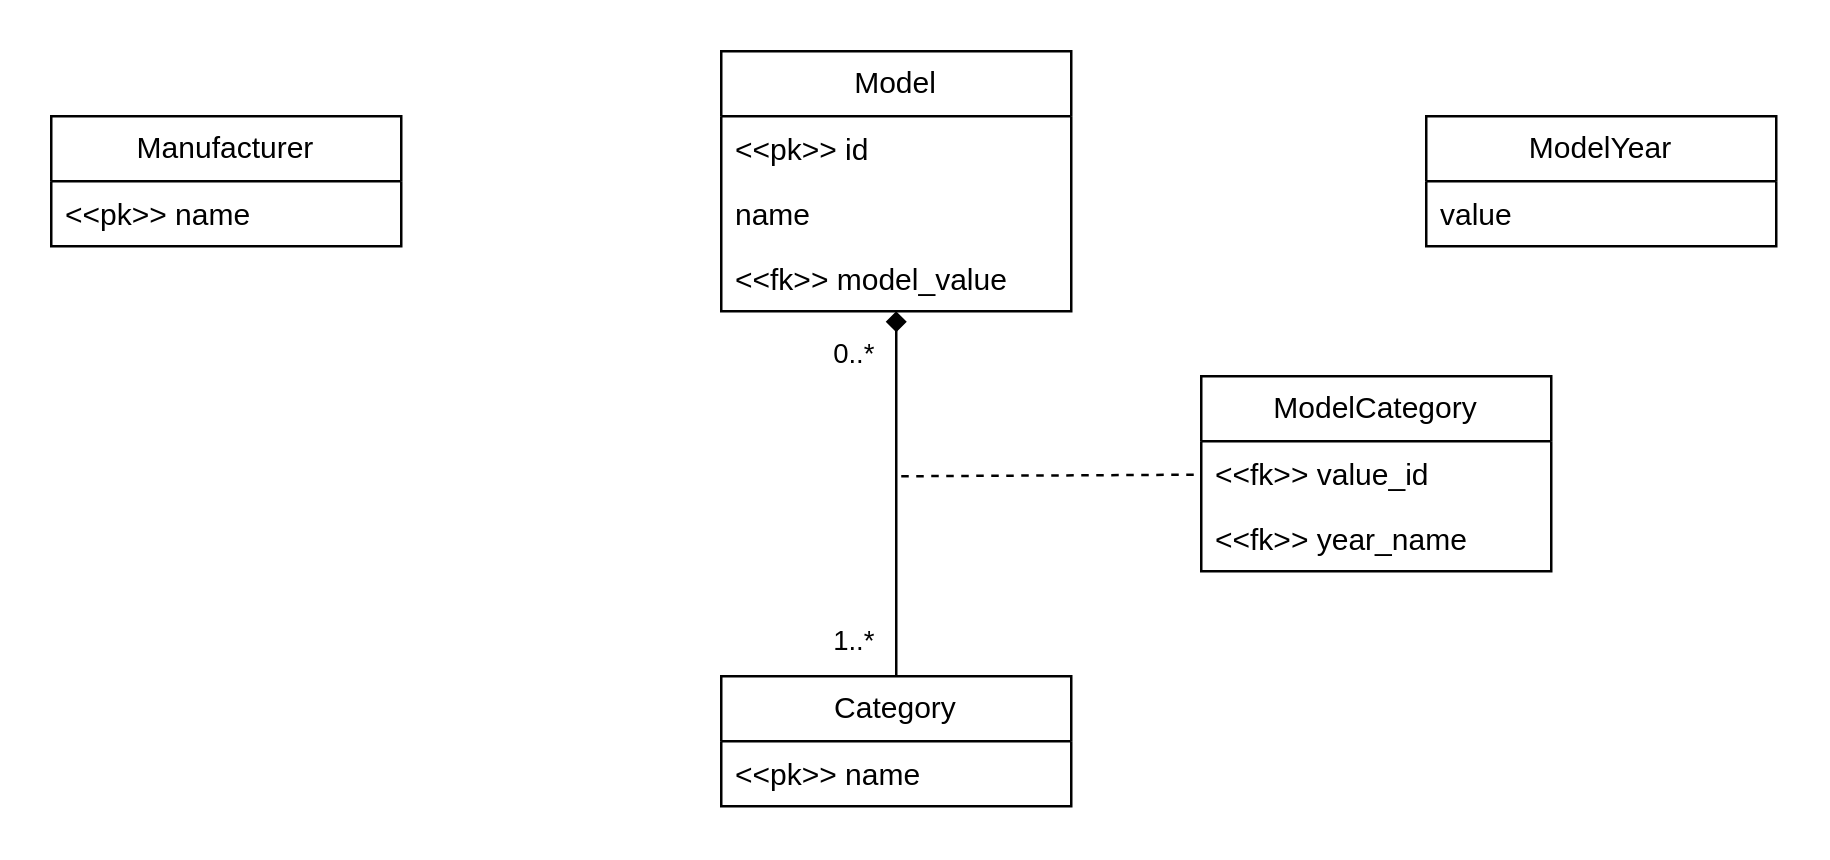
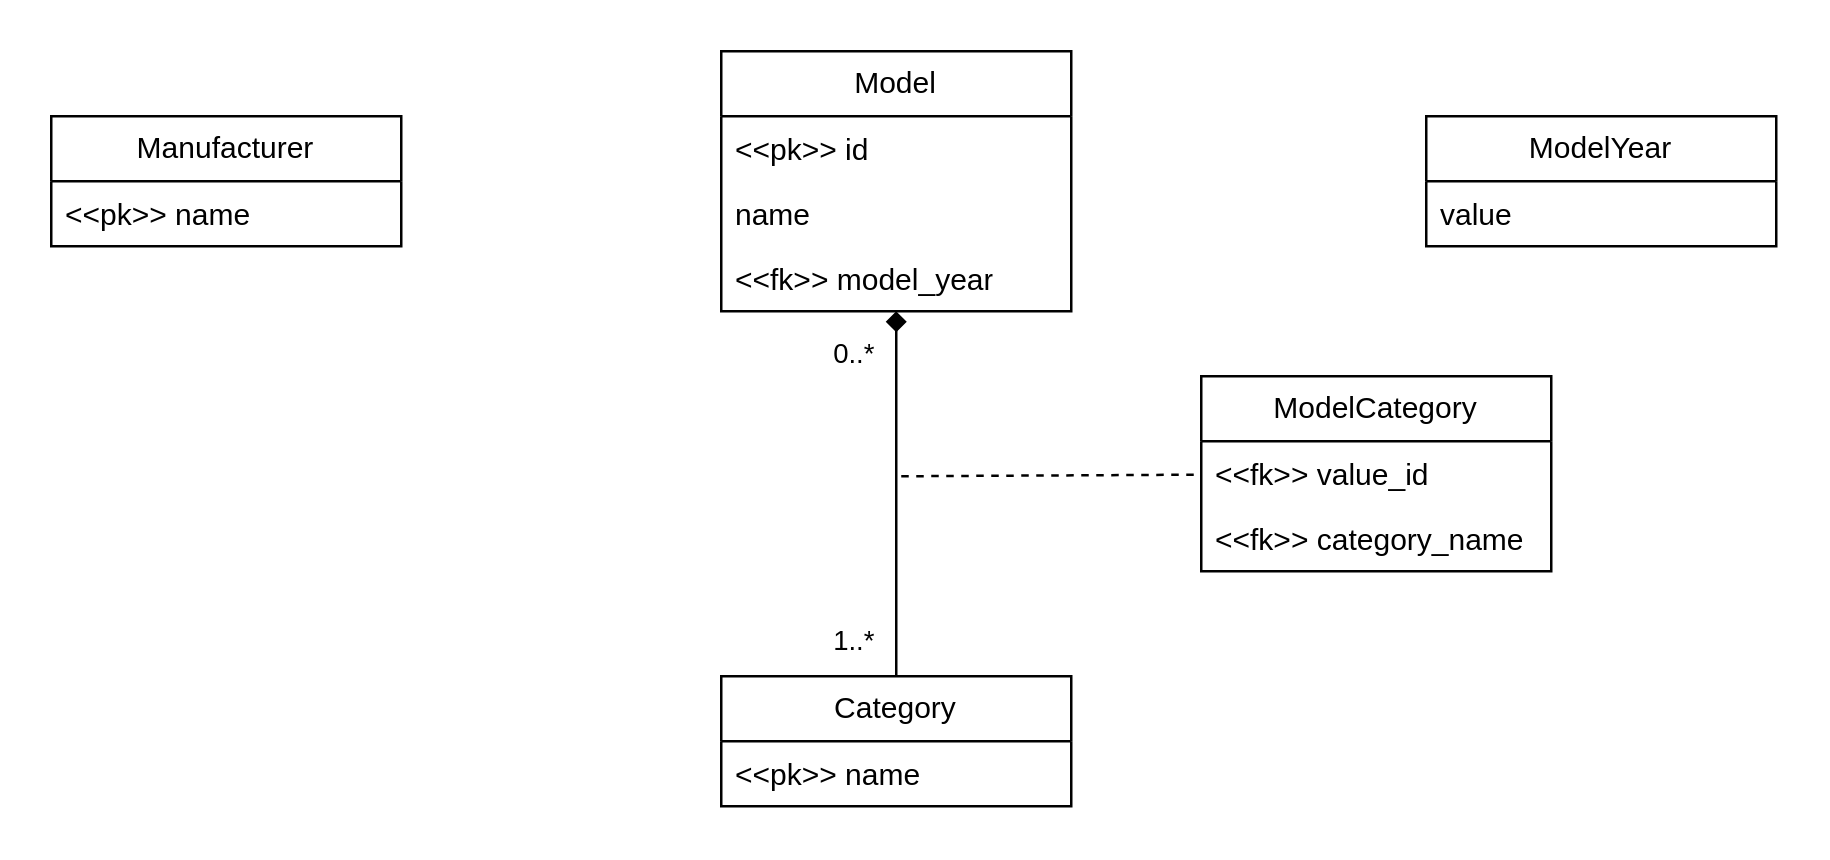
(876, 282) -> (871, 282)
(1347, 542) -> (1379, 560)
